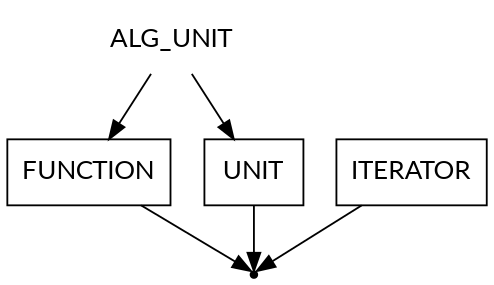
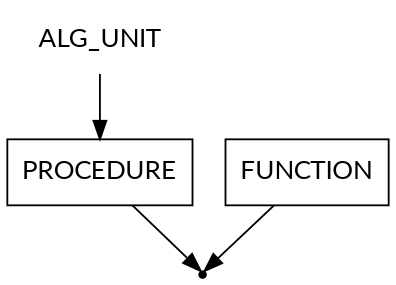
(135, 99) -> none
(254, 172) -> (100, 172)
(412, 172) -> none
